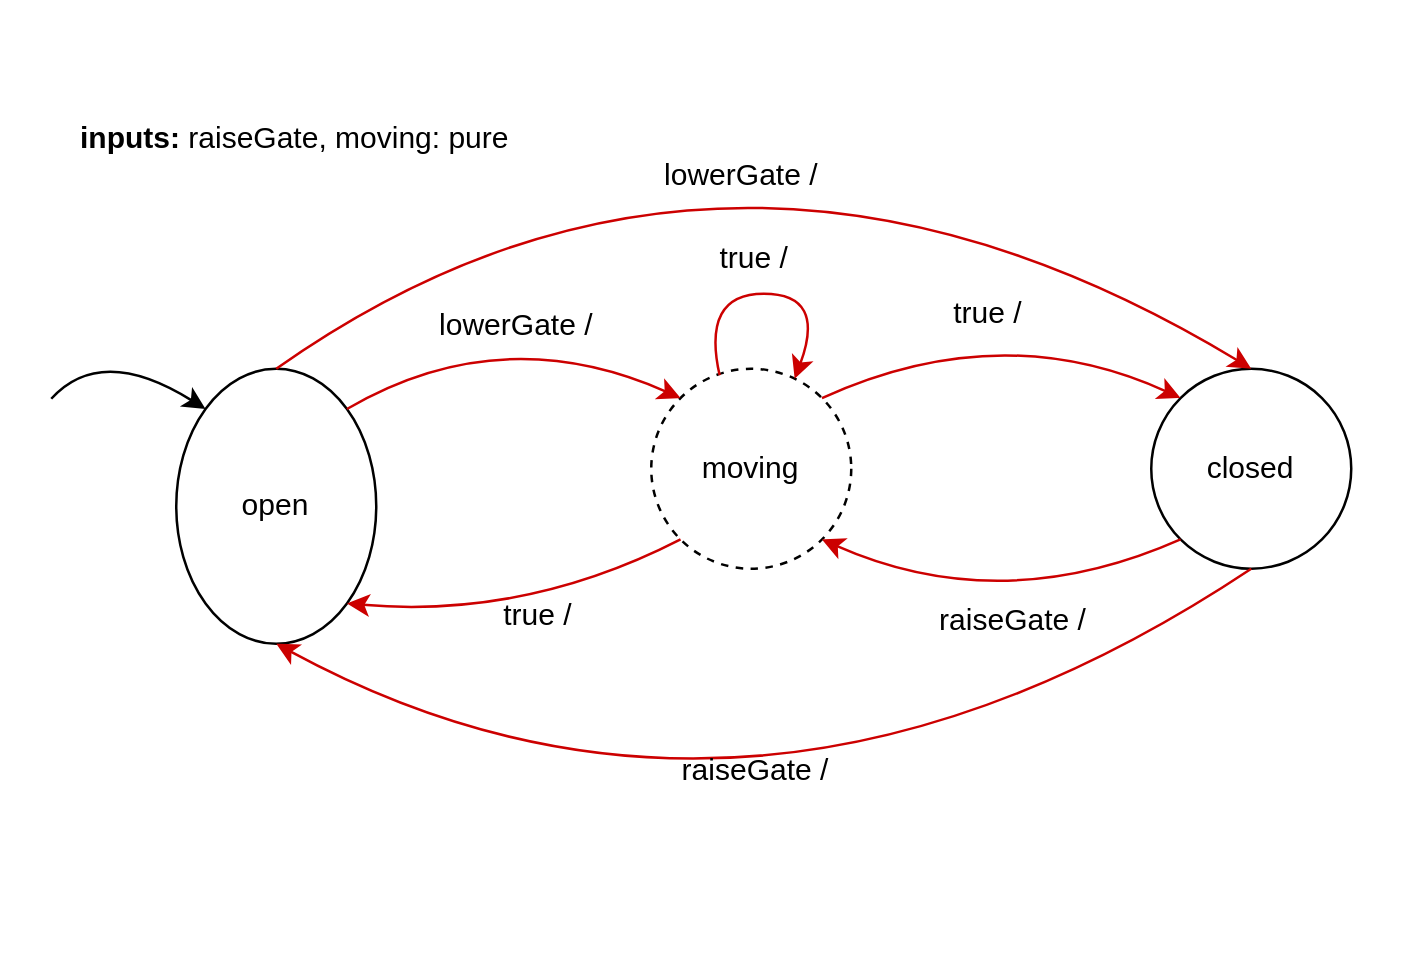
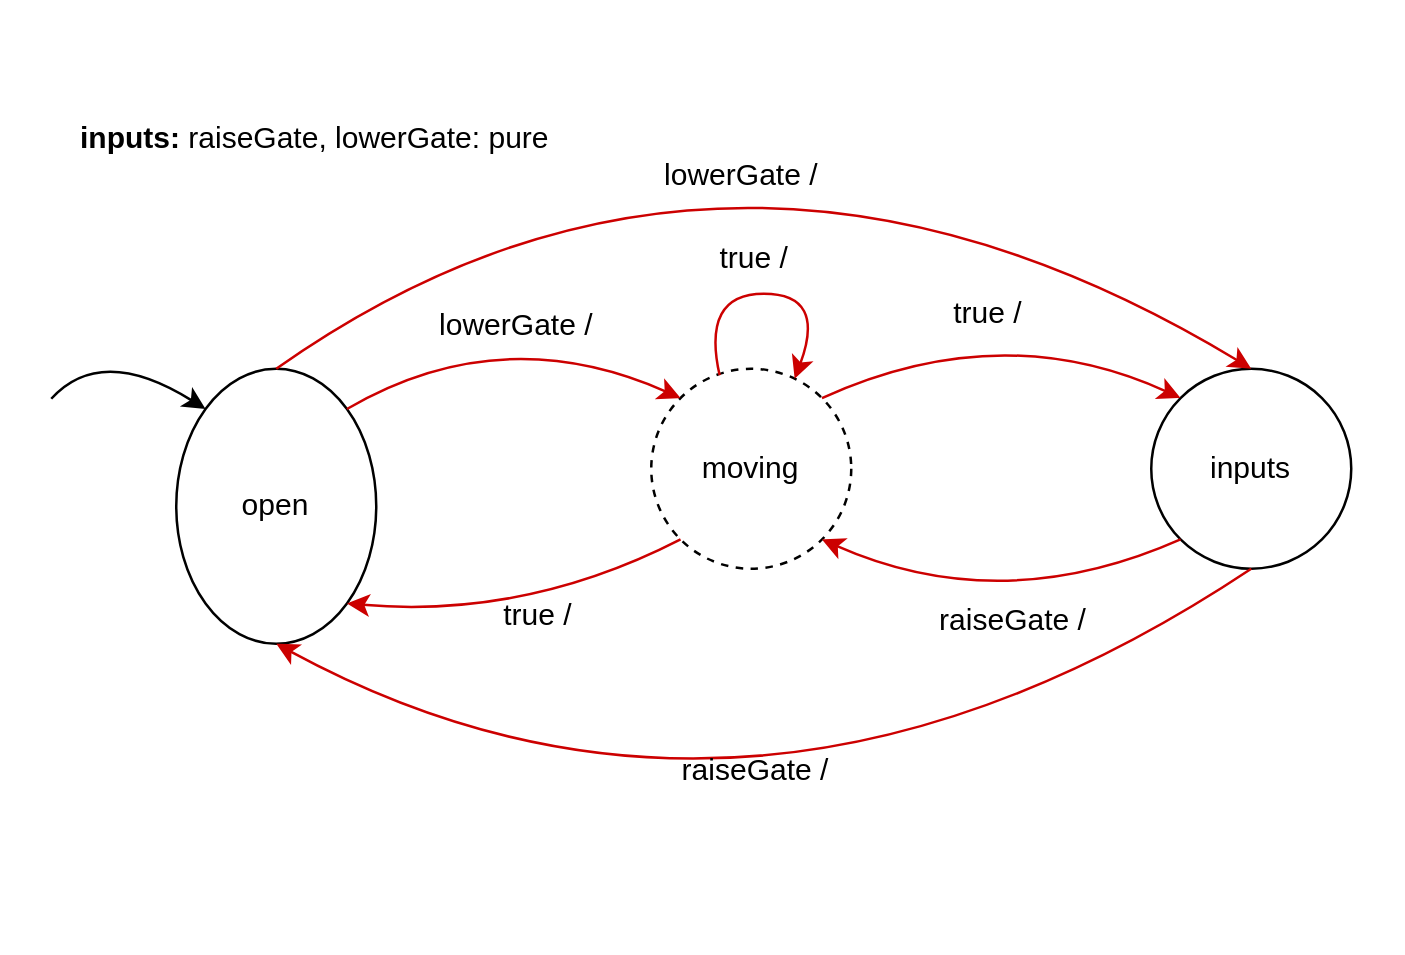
(310, 139) -> (329, 139)
(1251, 469) -> (1251, 469)
